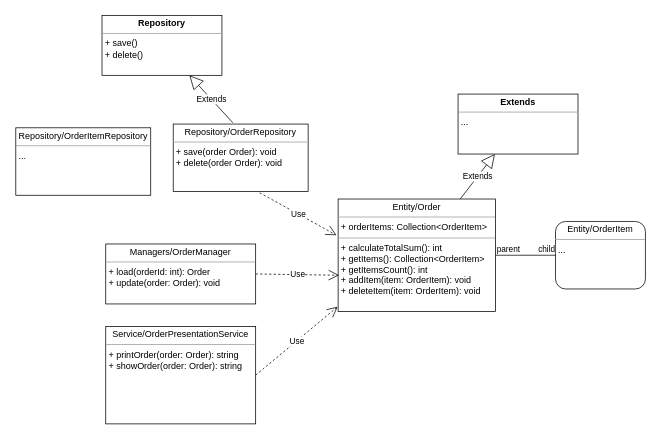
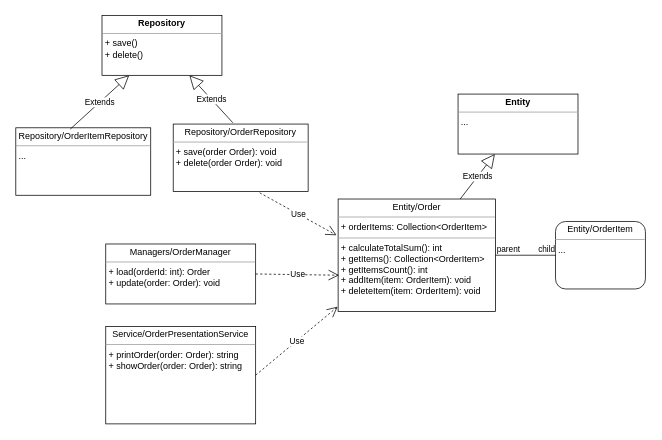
(476, 105) -> (472, 105)
none -> (94, 107)
